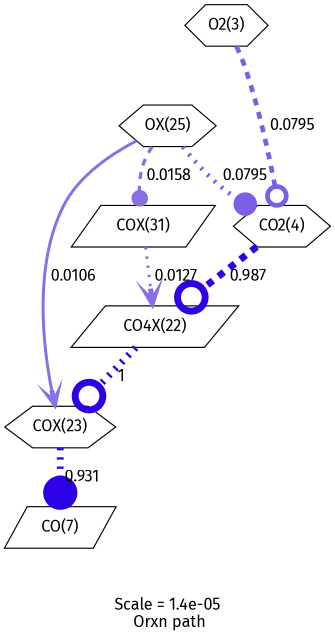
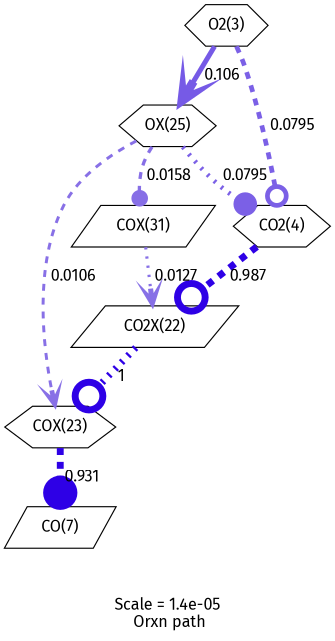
none -> (203, 65)
(49, 248) -> (49, 248)
(155, 327) -> (155, 327)
(60, 463) -> (60, 463)
